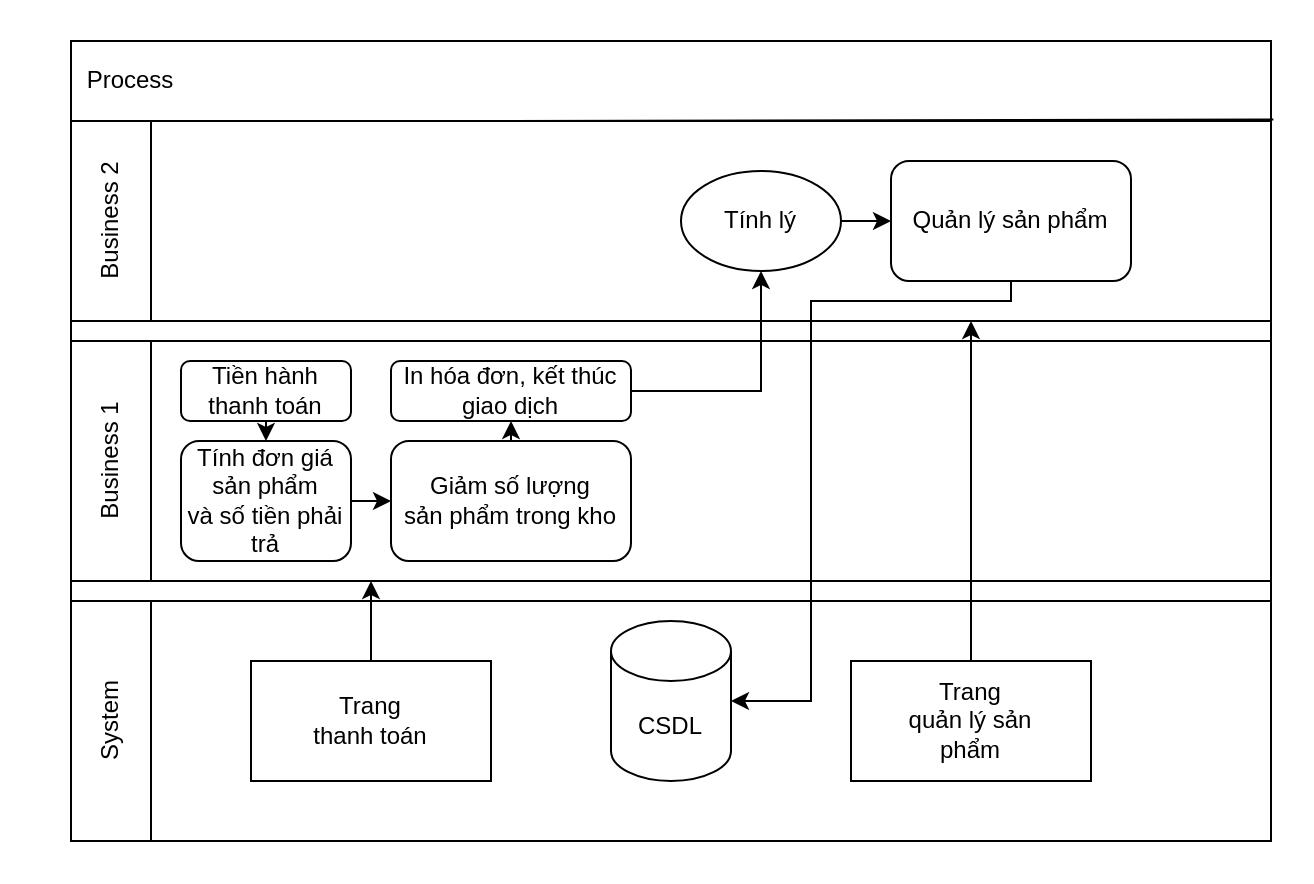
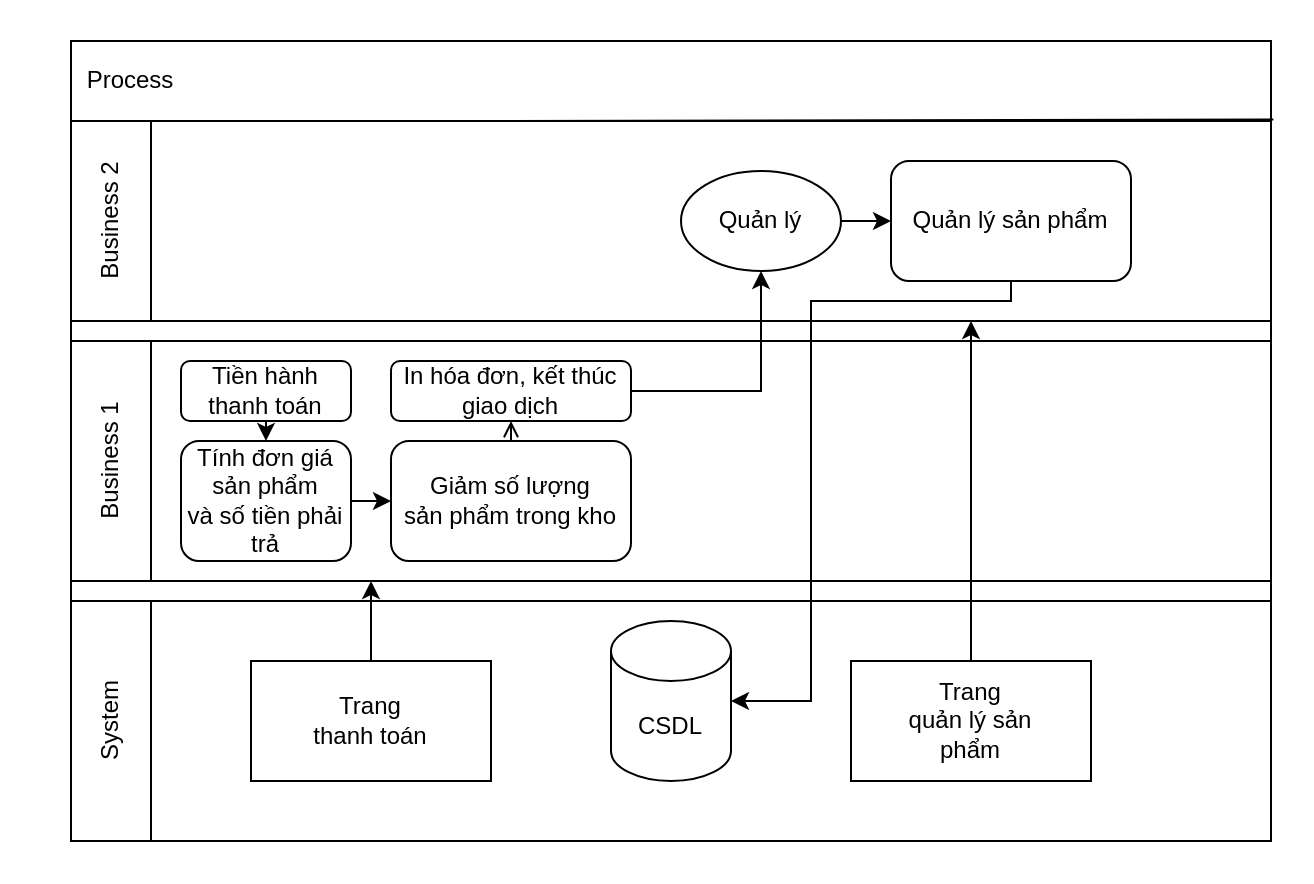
(761, 221) -> (761, 221)
(511, 436) -> (511, 432)
